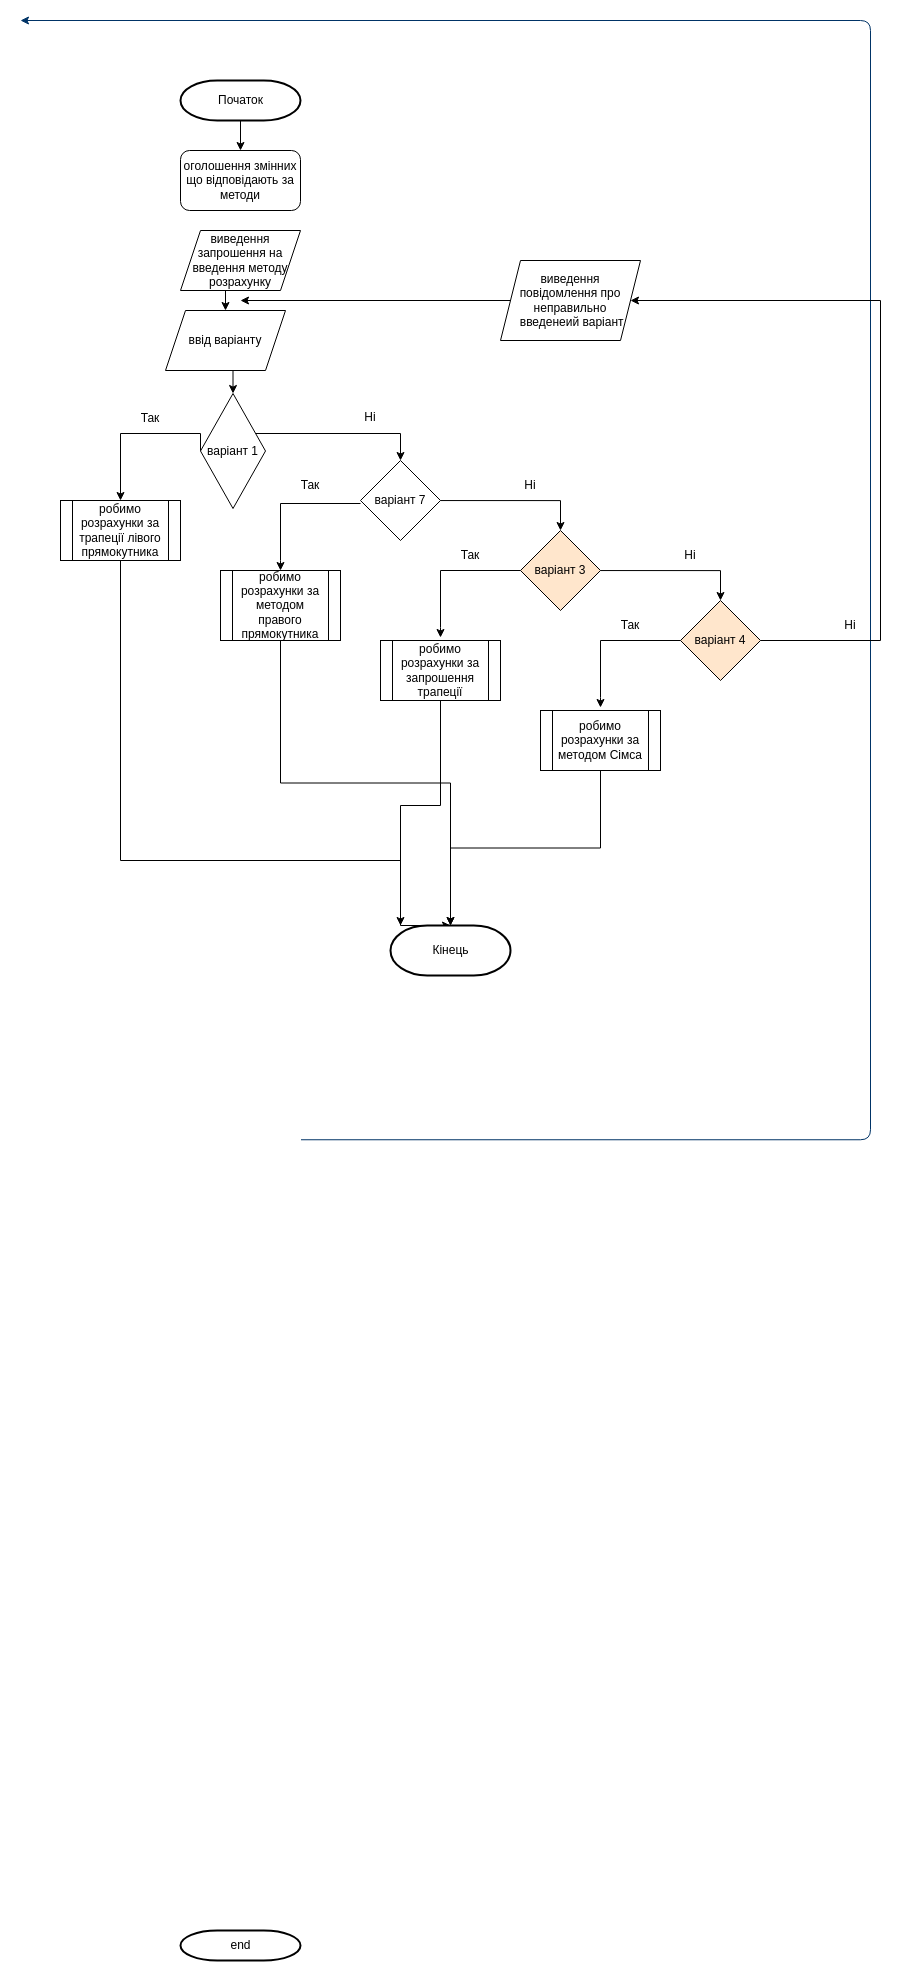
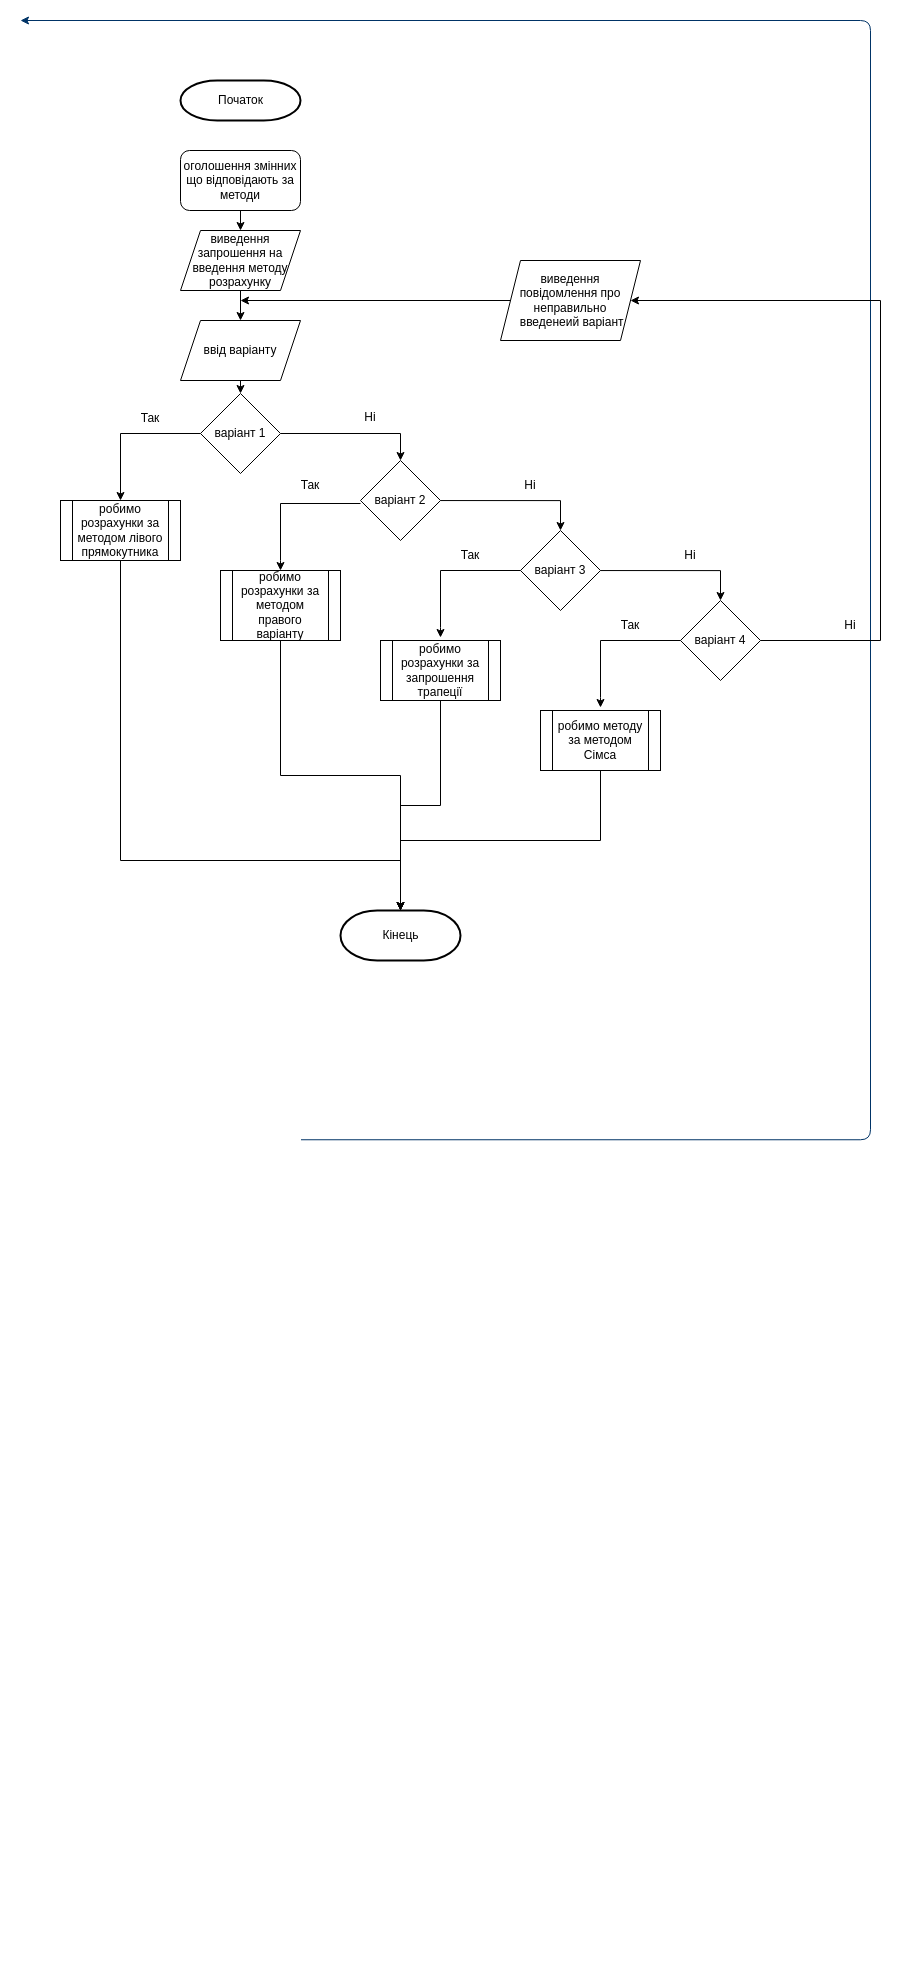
(241, 132) -> none
none -> (241, 217)
(226, 341) -> (241, 351)
(233, 451) -> (241, 434)
(401, 501) -> (401, 501)
(121, 531) -> (121, 531)
(561, 571) -> (561, 571)
(281, 606) -> (281, 606)
(721, 641) -> (721, 641)
(601, 741) -> (601, 741)
(451, 951) -> (401, 936)
(241, 1946) -> none
